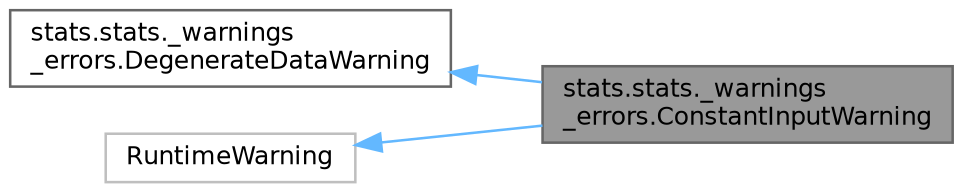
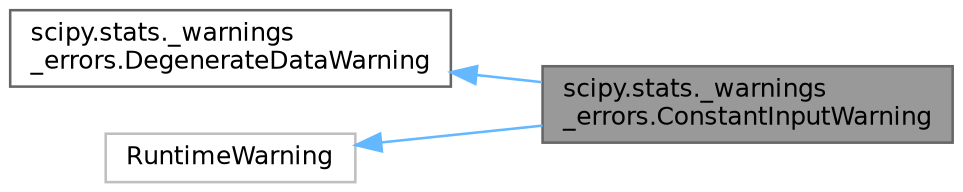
(231, 48) -> (231, 48)
(748, 104) -> (748, 104)
